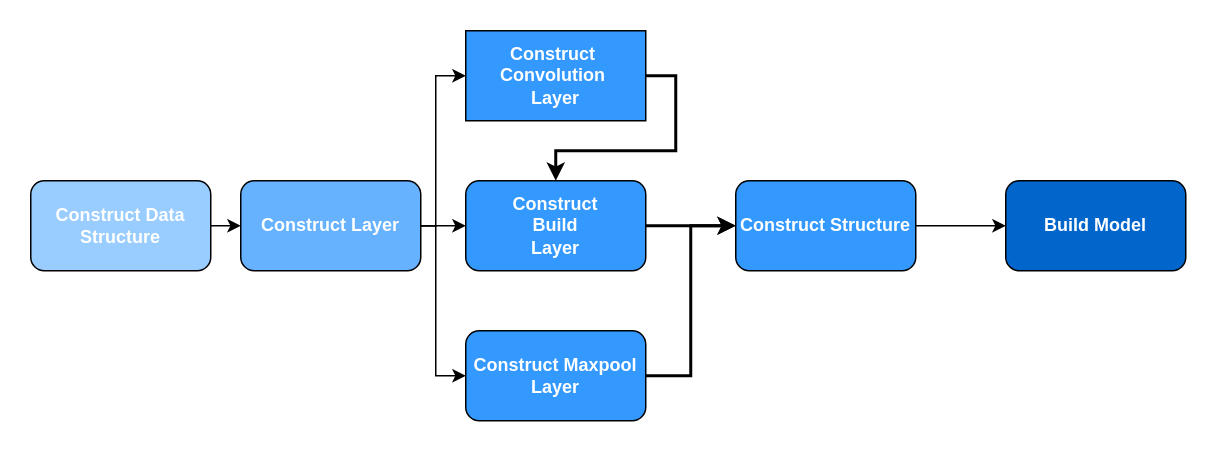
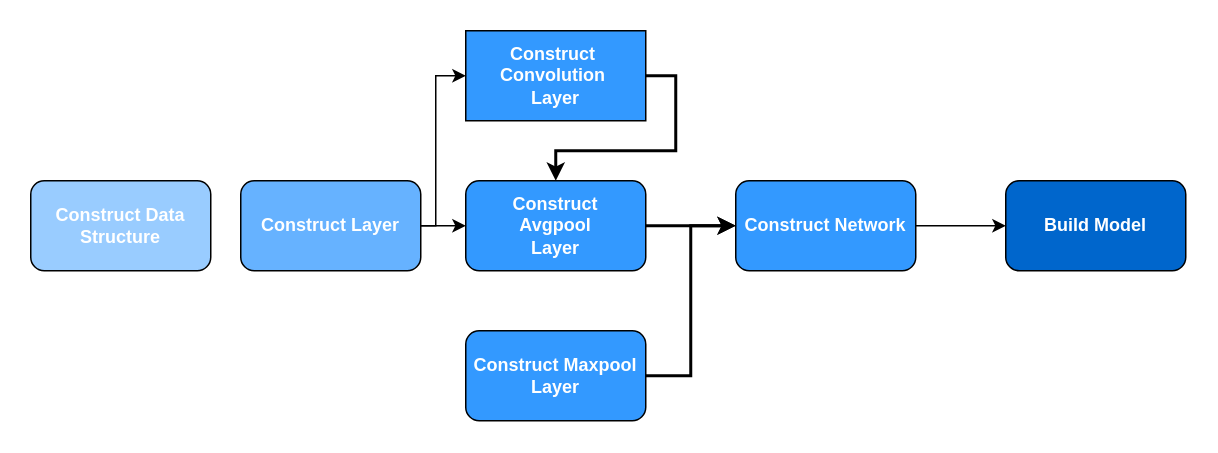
(221, 226) -> none
(556, 226) -> (556, 226)
(826, 226) -> (826, 226)
(436, 312) -> none
